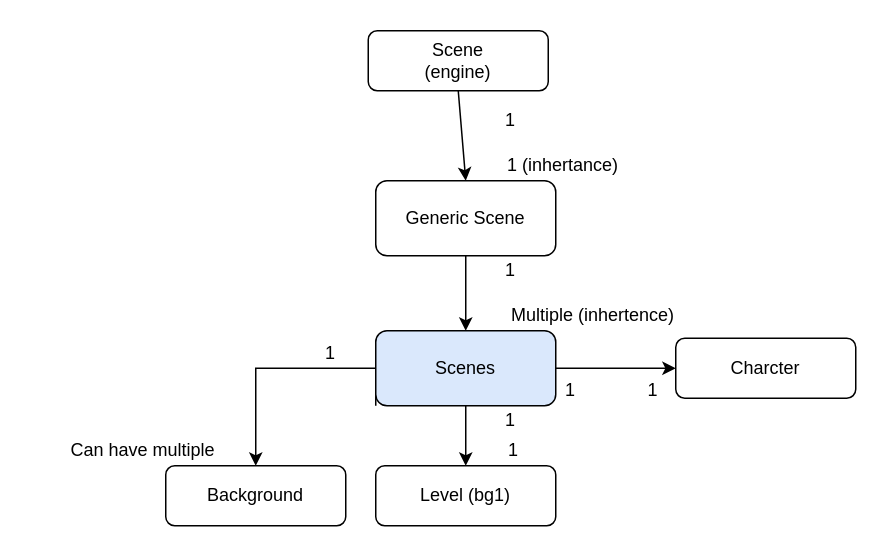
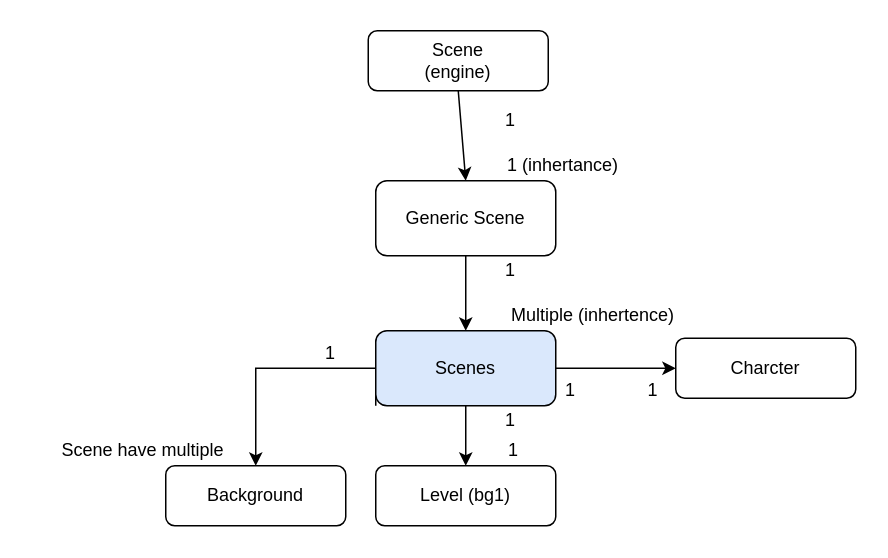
(143, 451) -> (143, 451)
